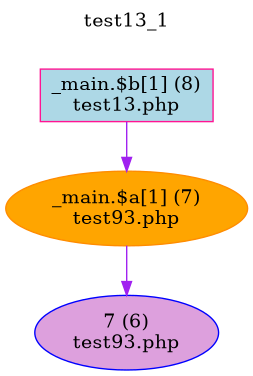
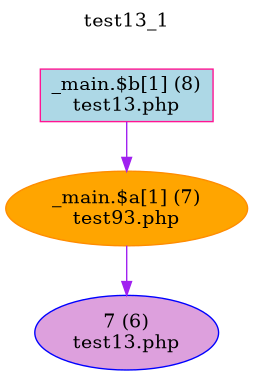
(127, 333) -> (127, 333)
